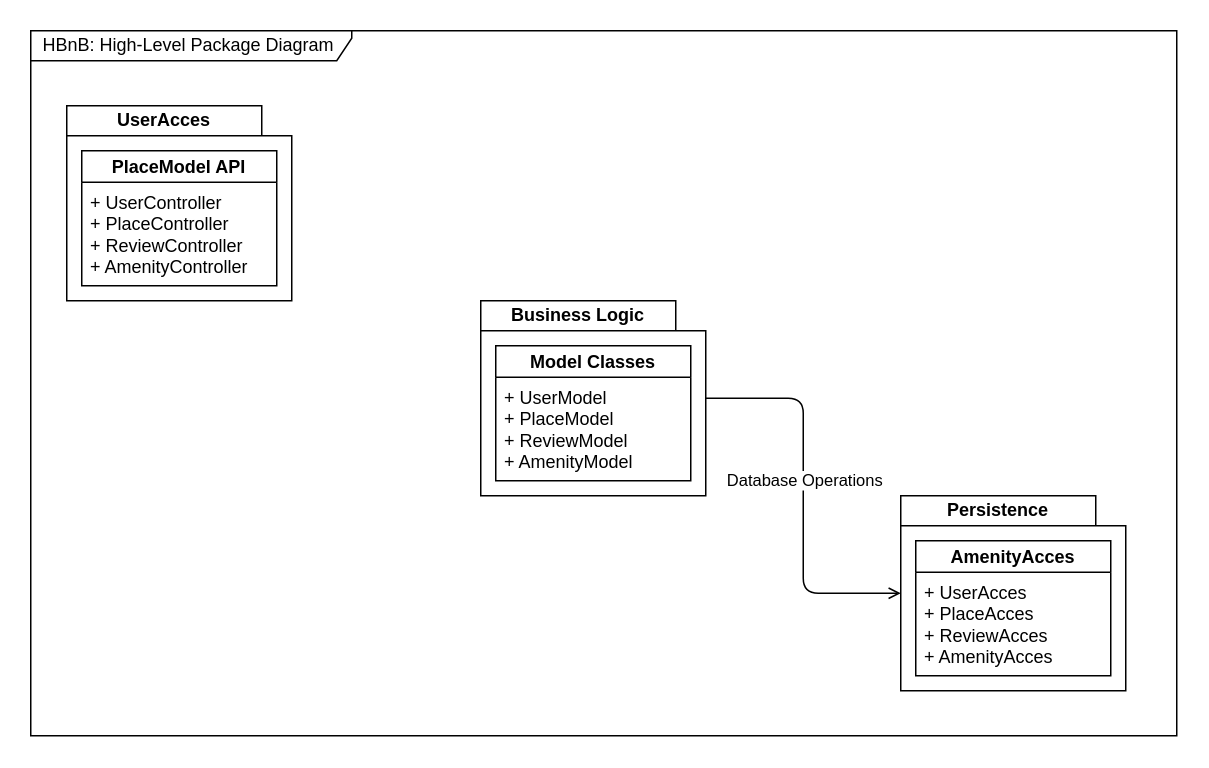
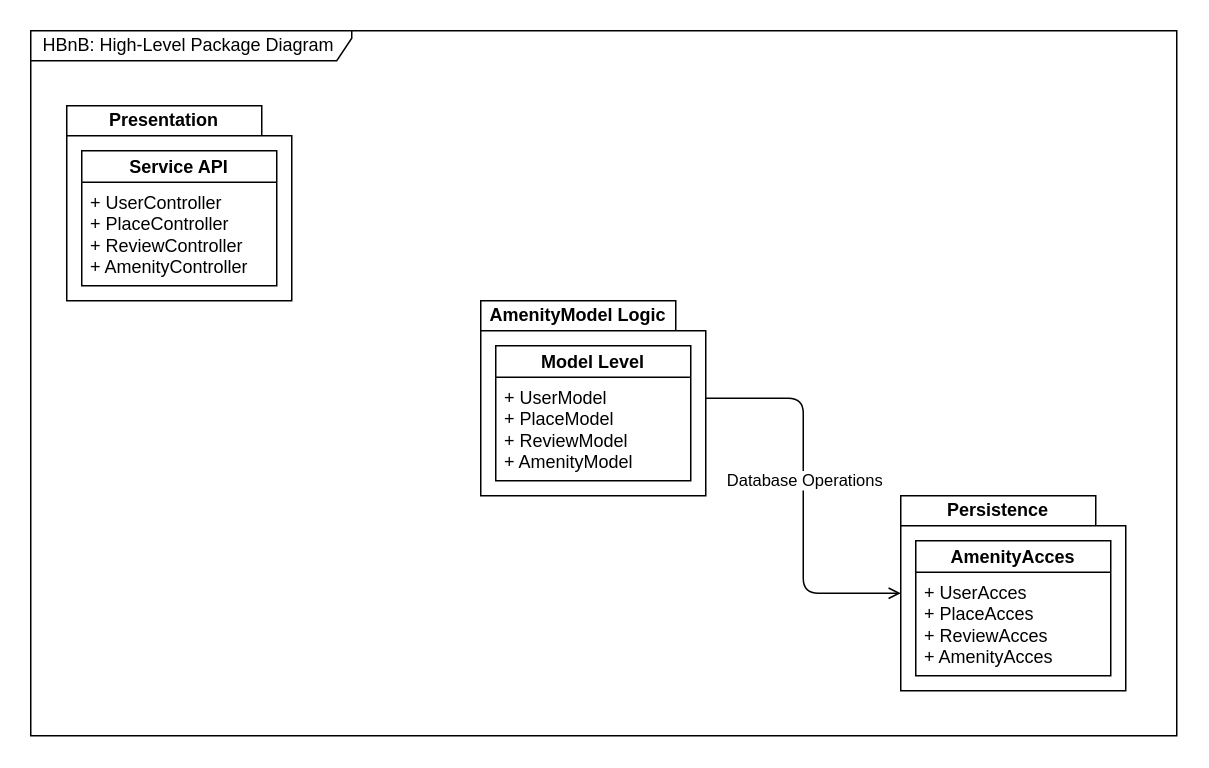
(164, 121) -> (164, 121)
(179, 167) -> (179, 167)
(578, 316) -> (578, 316)
(593, 362) -> (593, 362)
